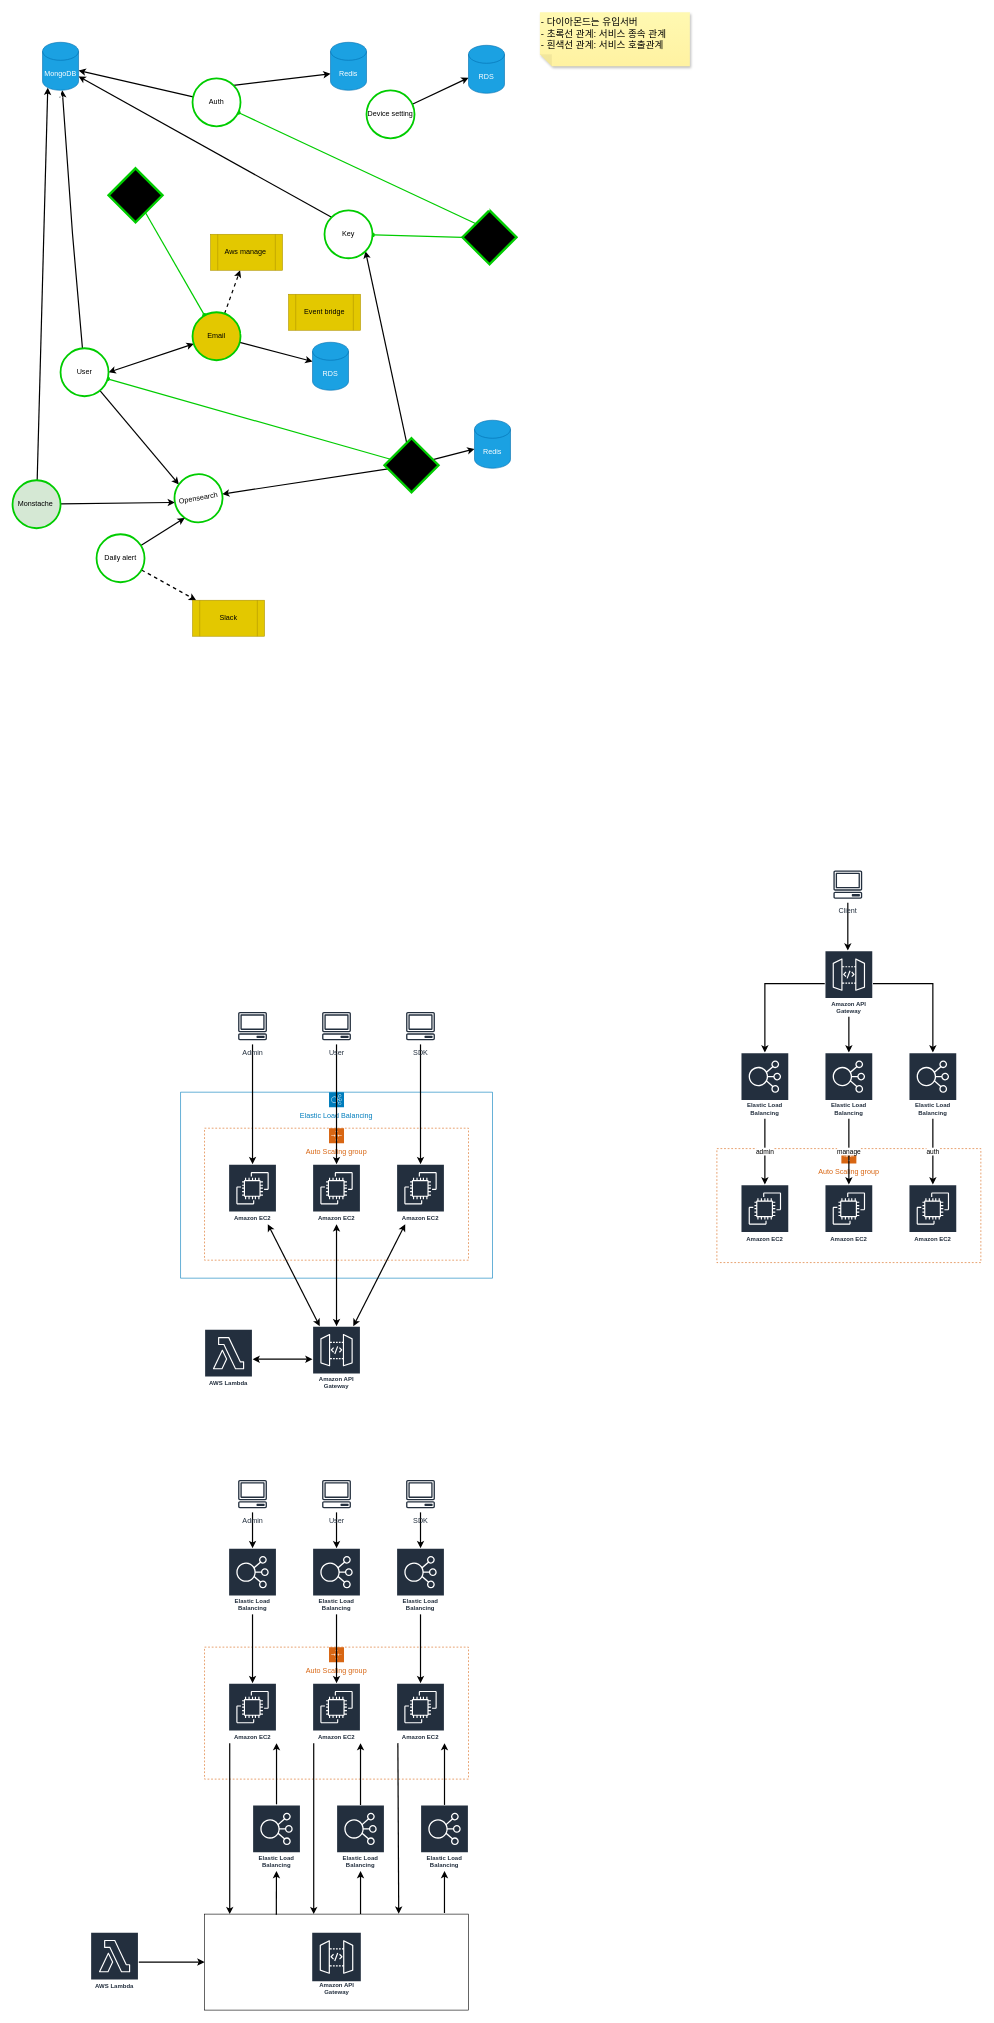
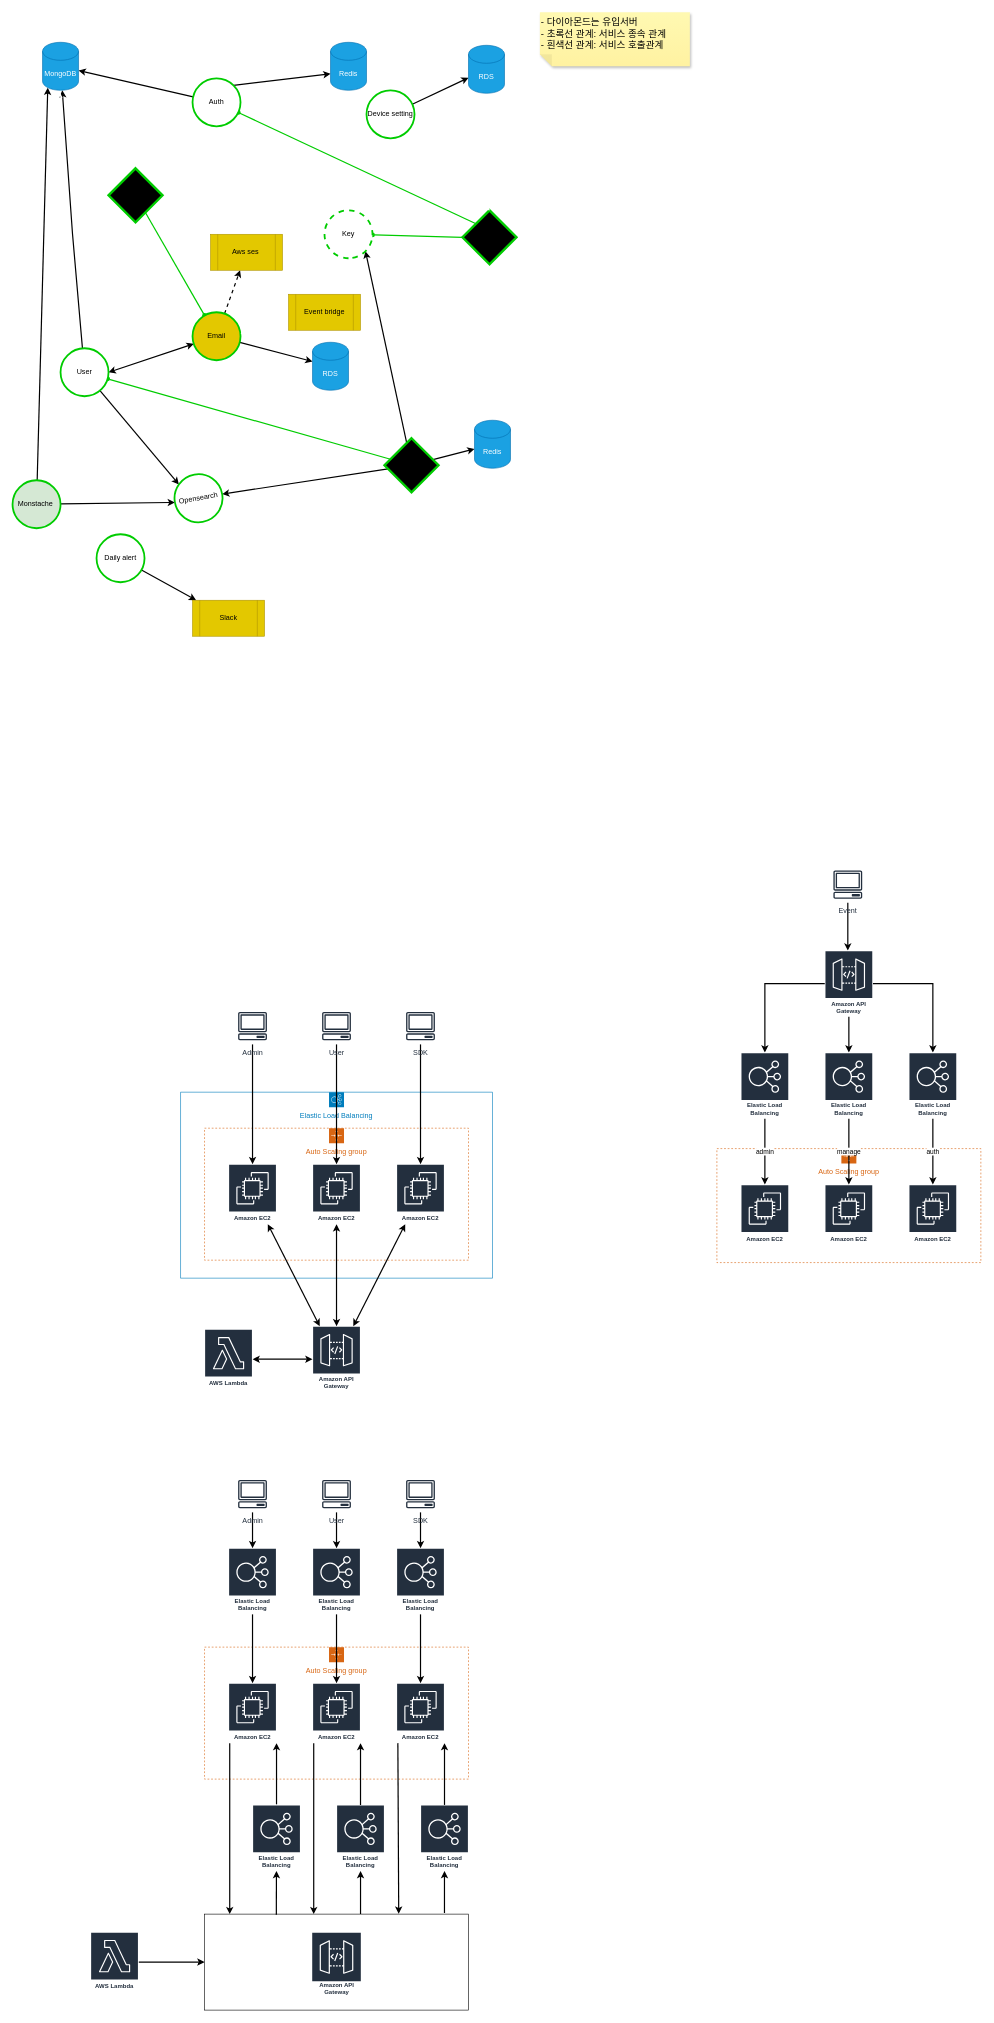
(207, 148) -> none
(348, 234) -> (348, 234)
(246, 252) -> (246, 252)
(160, 533) -> none
(167, 584) -> (167, 584)
(848, 911) -> (848, 911)
